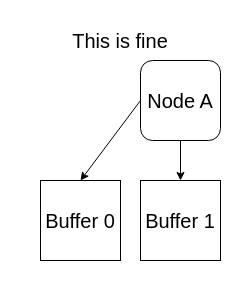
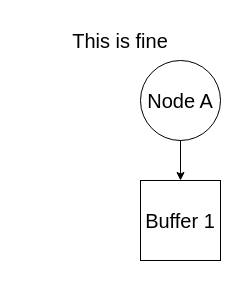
(181, 101) -> (181, 101)
(113, 138) -> none
(81, 221) -> none
